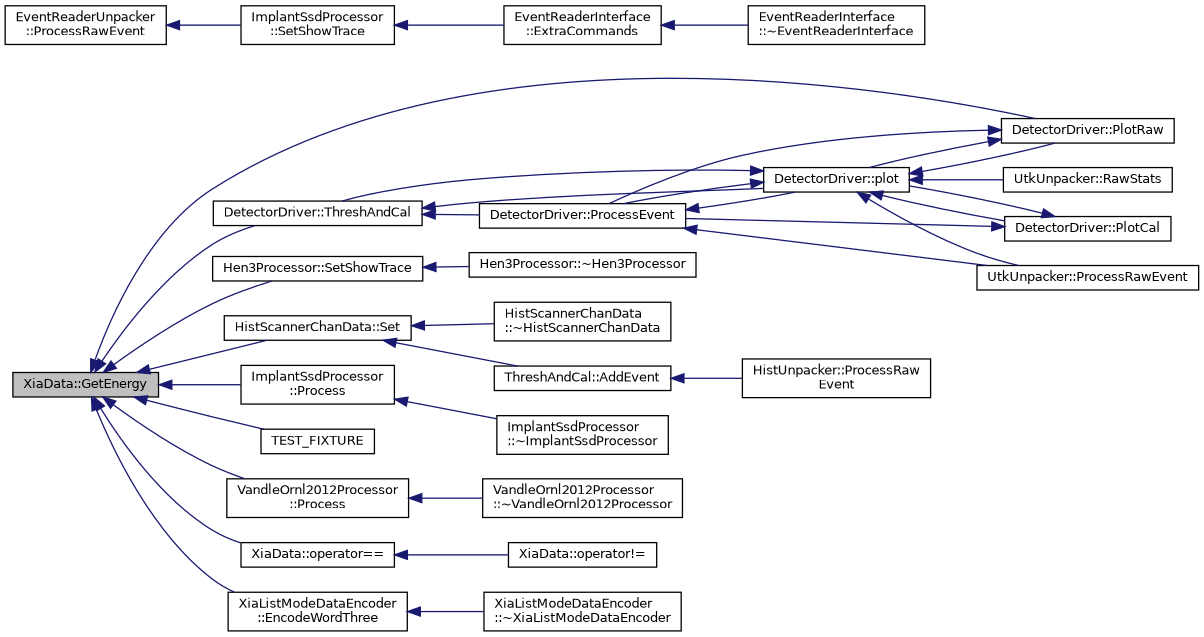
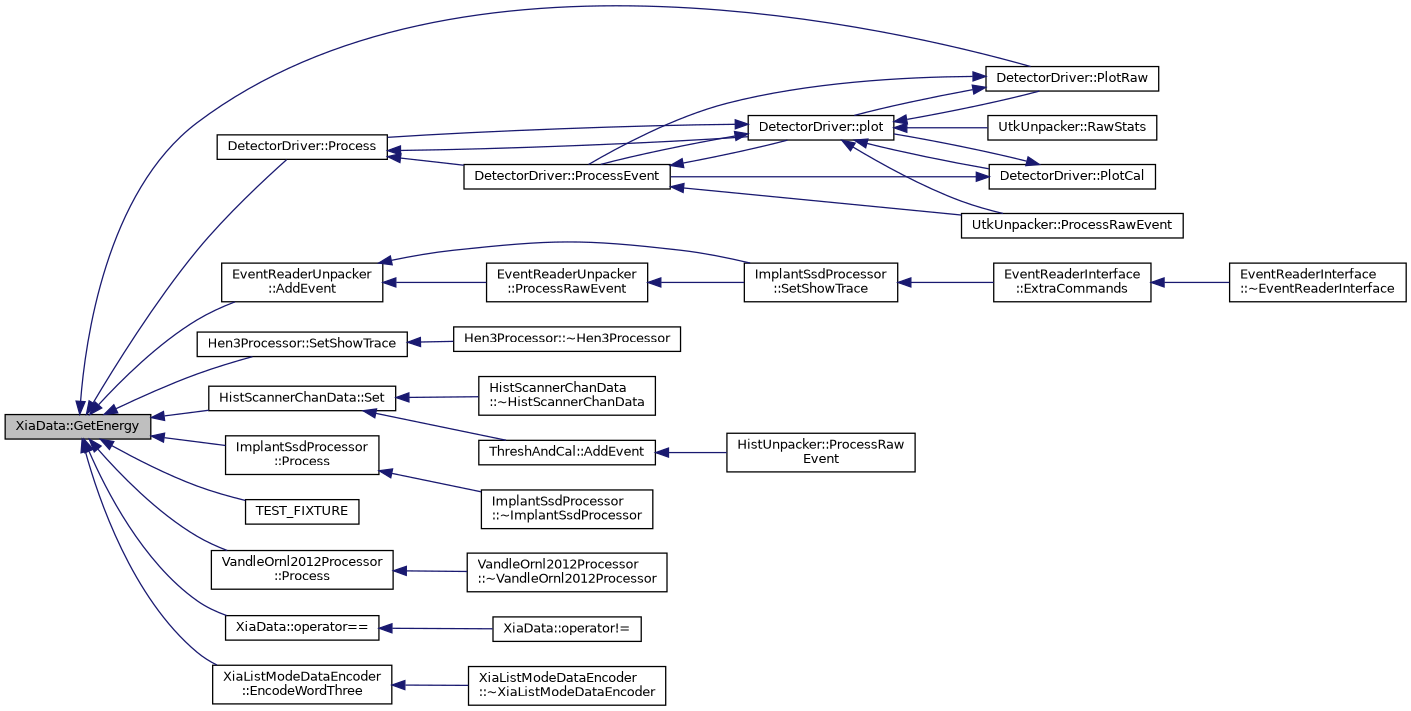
(318, 213) -> (302, 147)
none -> (302, 282)
